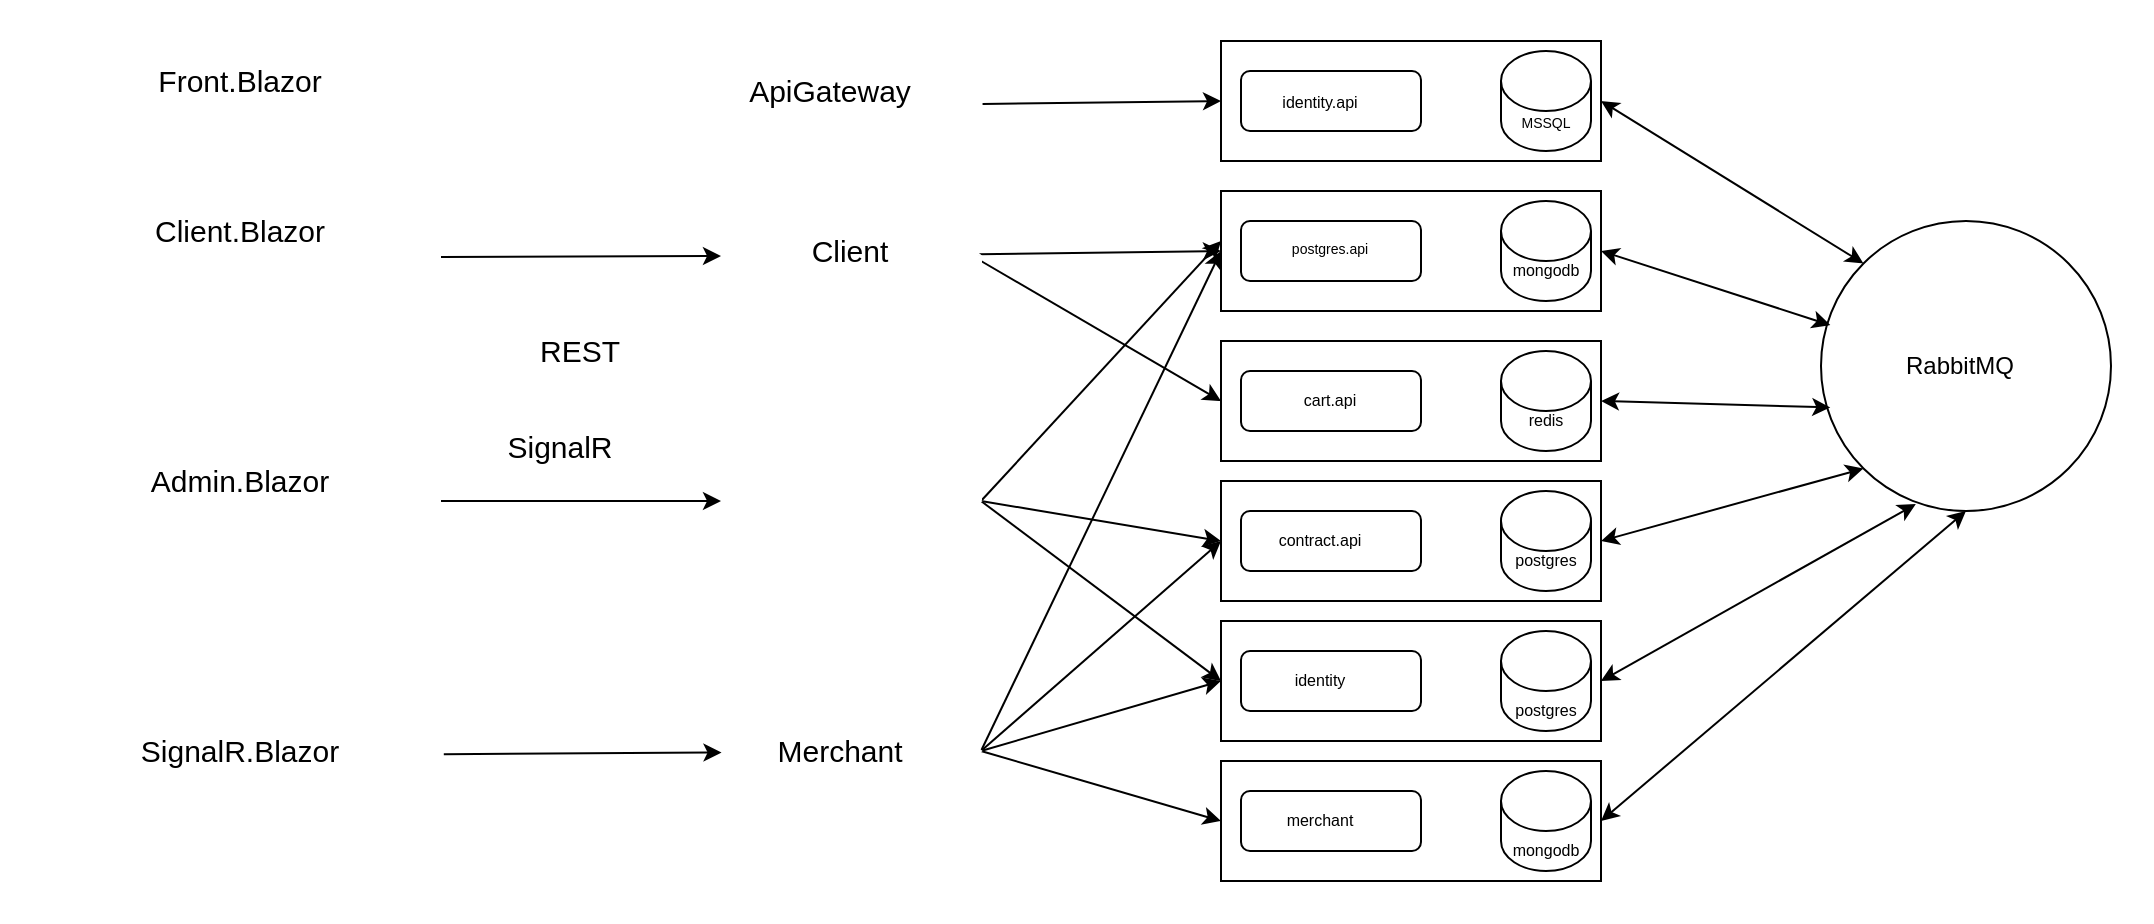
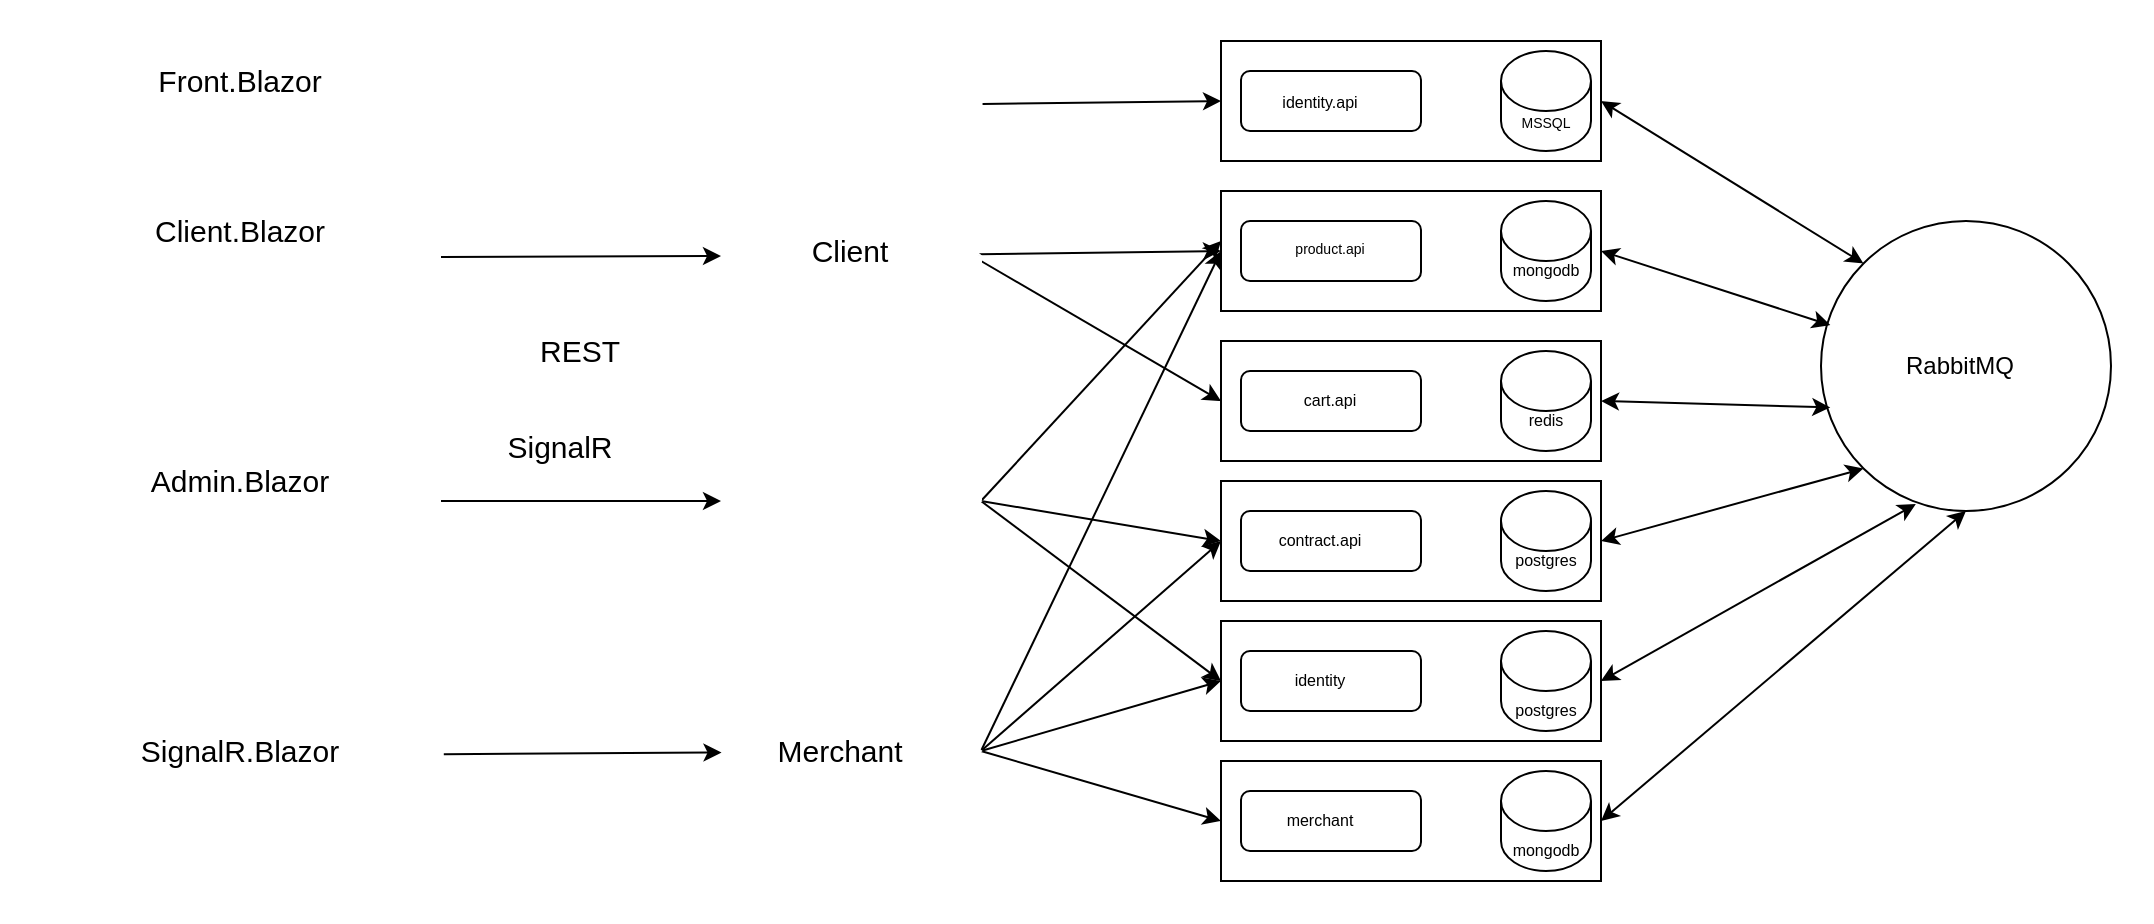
(831, 91) -> none
(1331, 251) -> (1331, 251)
